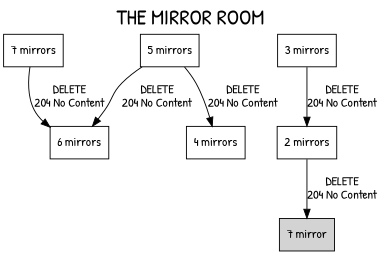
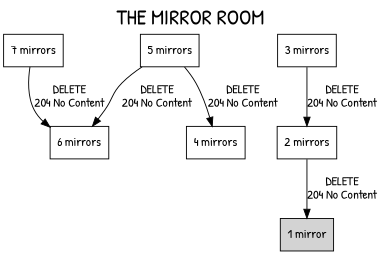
(307, 235) -> (307, 235)
